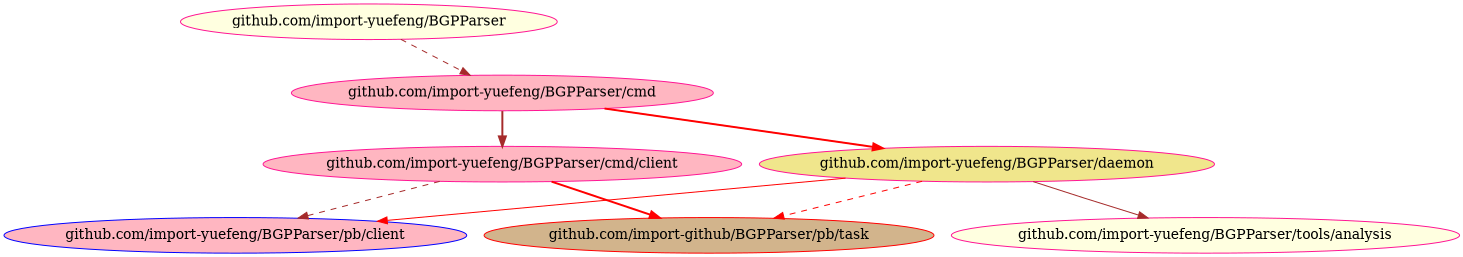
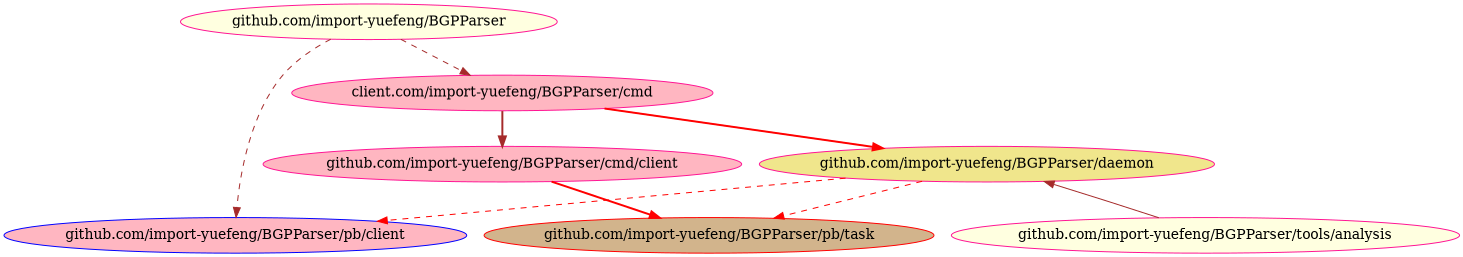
(502, 93) -> (502, 93)
(374, 198) -> (261, 110)
(628, 198) -> (628, 198)
(1086, 199) -> (1107, 201)
(709, 235) -> (709, 235)
